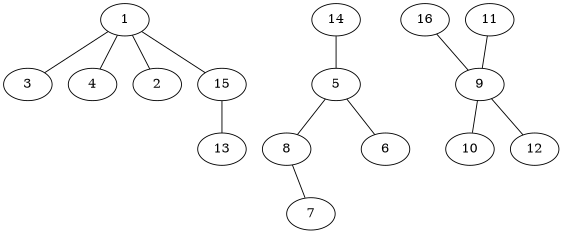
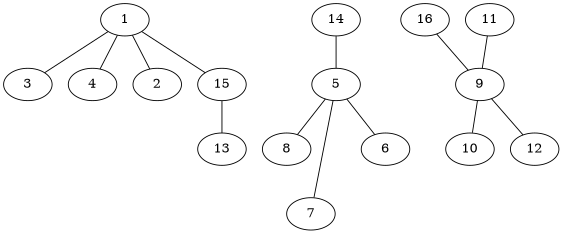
(299, 181) -> (324, 149)
